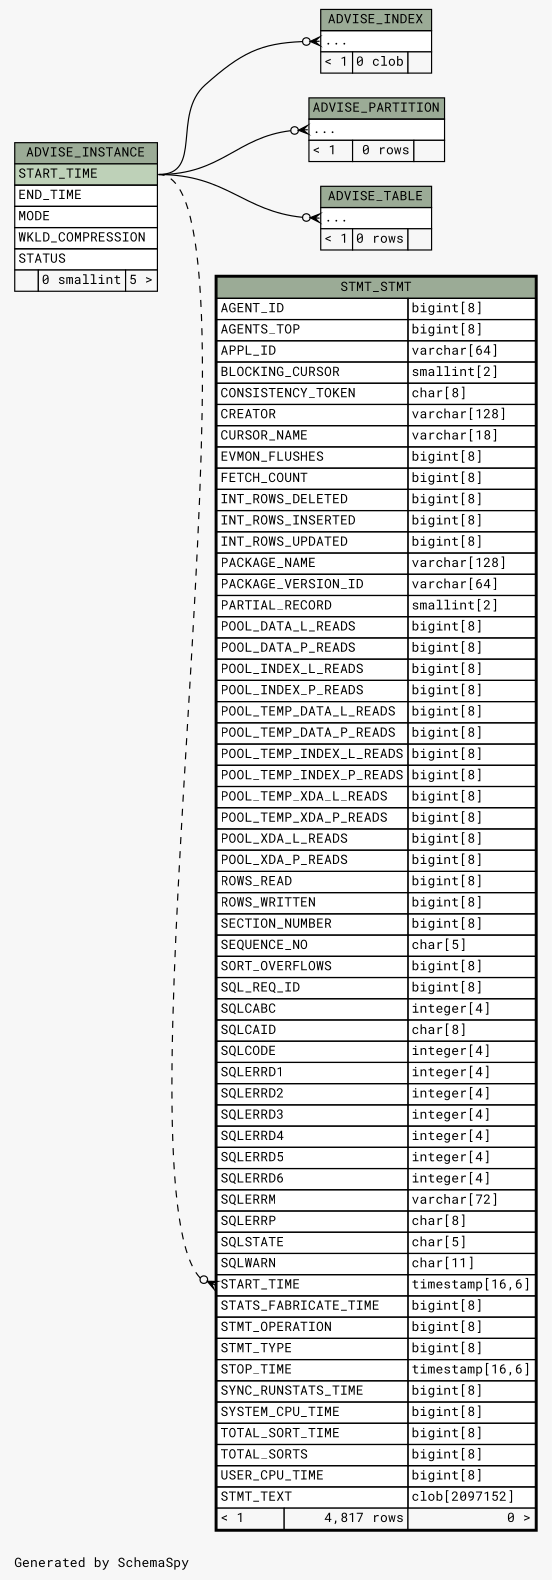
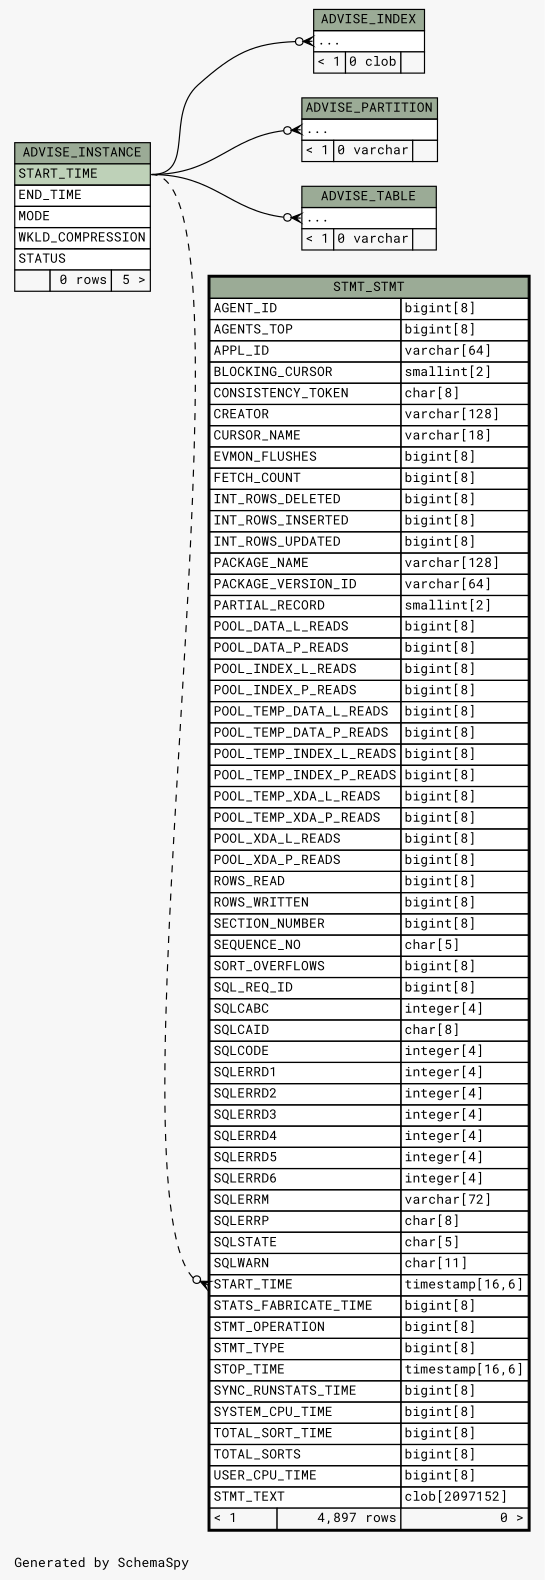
(386, 150) -> (373, 150)
(380, 239) -> (373, 239)
(82, 280) -> (84, 280)
(364, 1518) -> (357, 1518)
